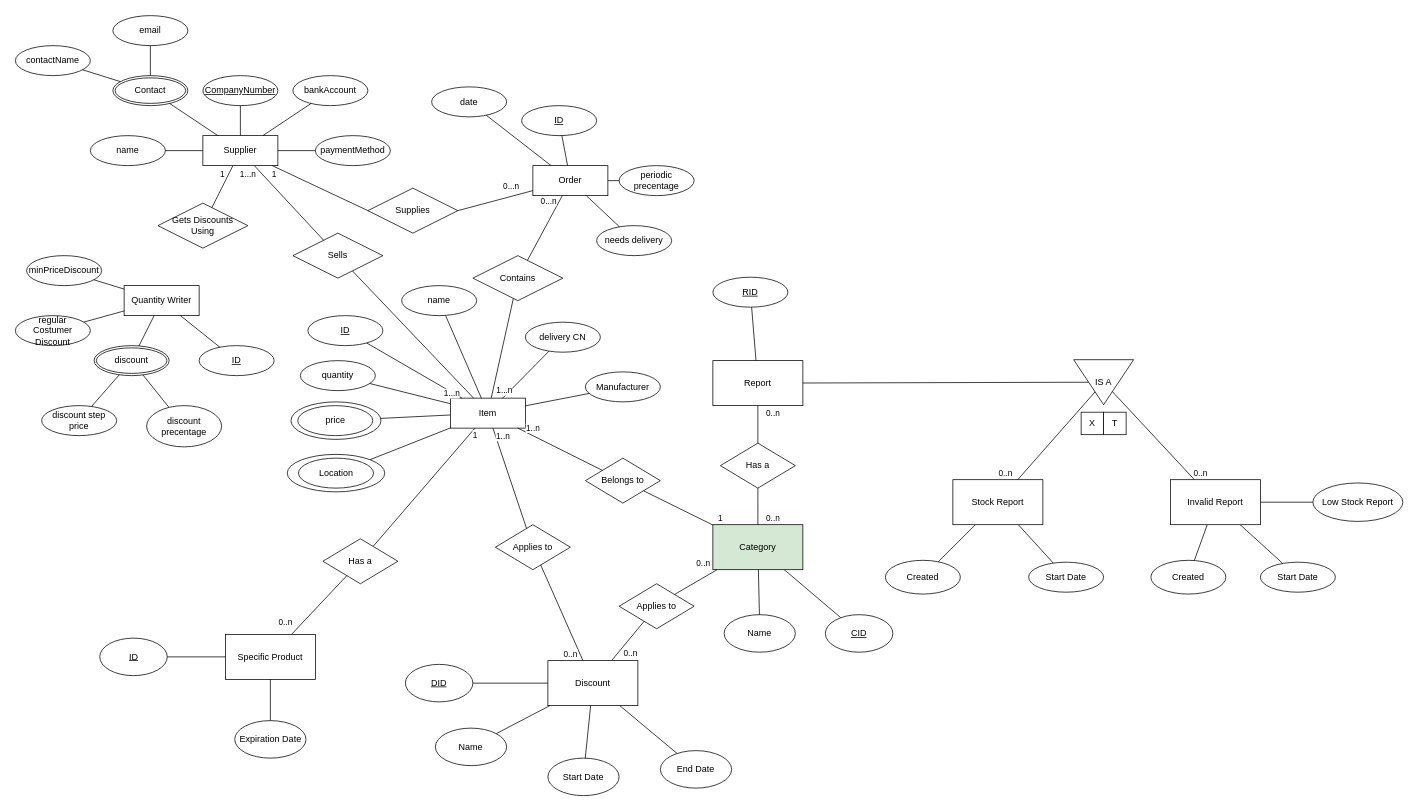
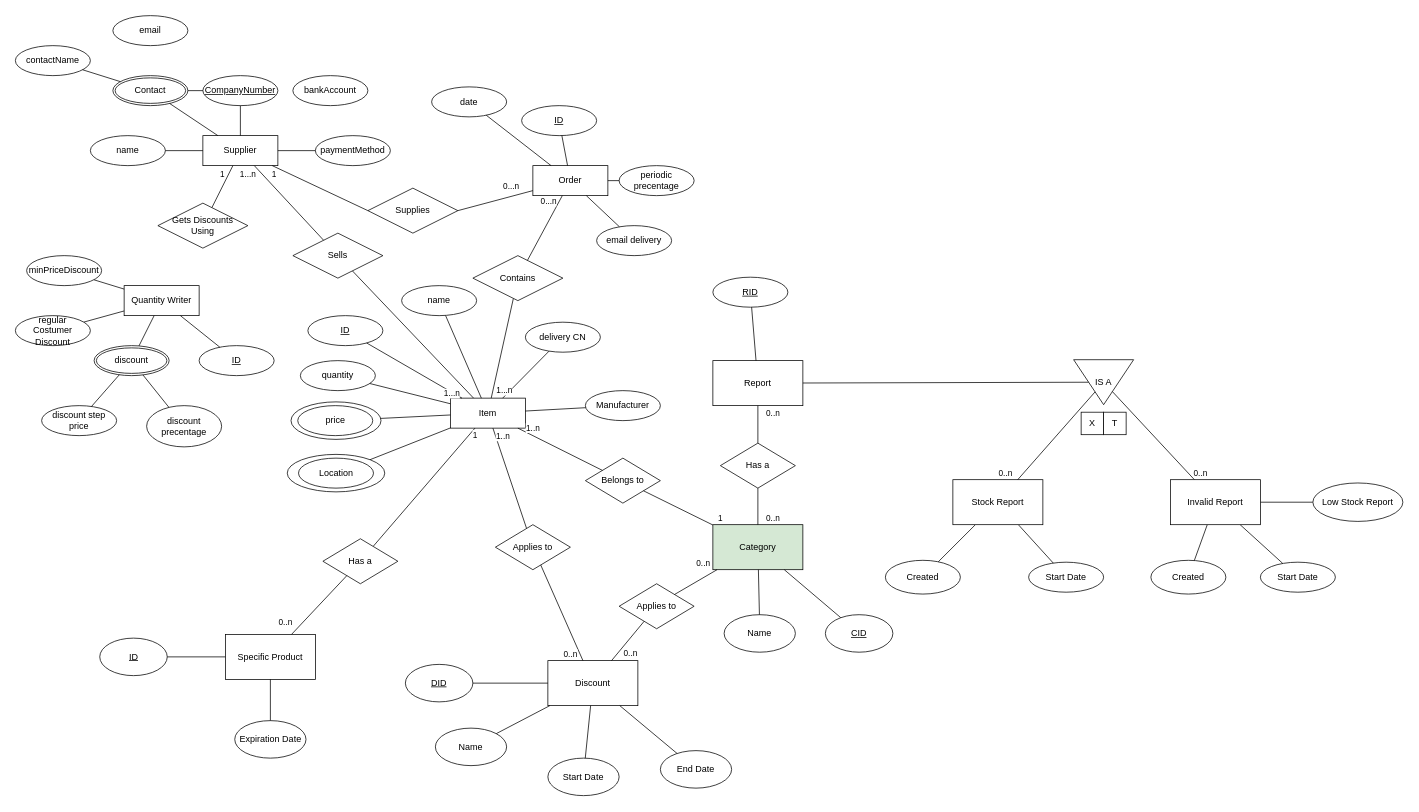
(150, 60) -> (195, 90)
(287, 120) -> none
(634, 240) -> (634, 240)
(623, 387) -> (623, 405)
